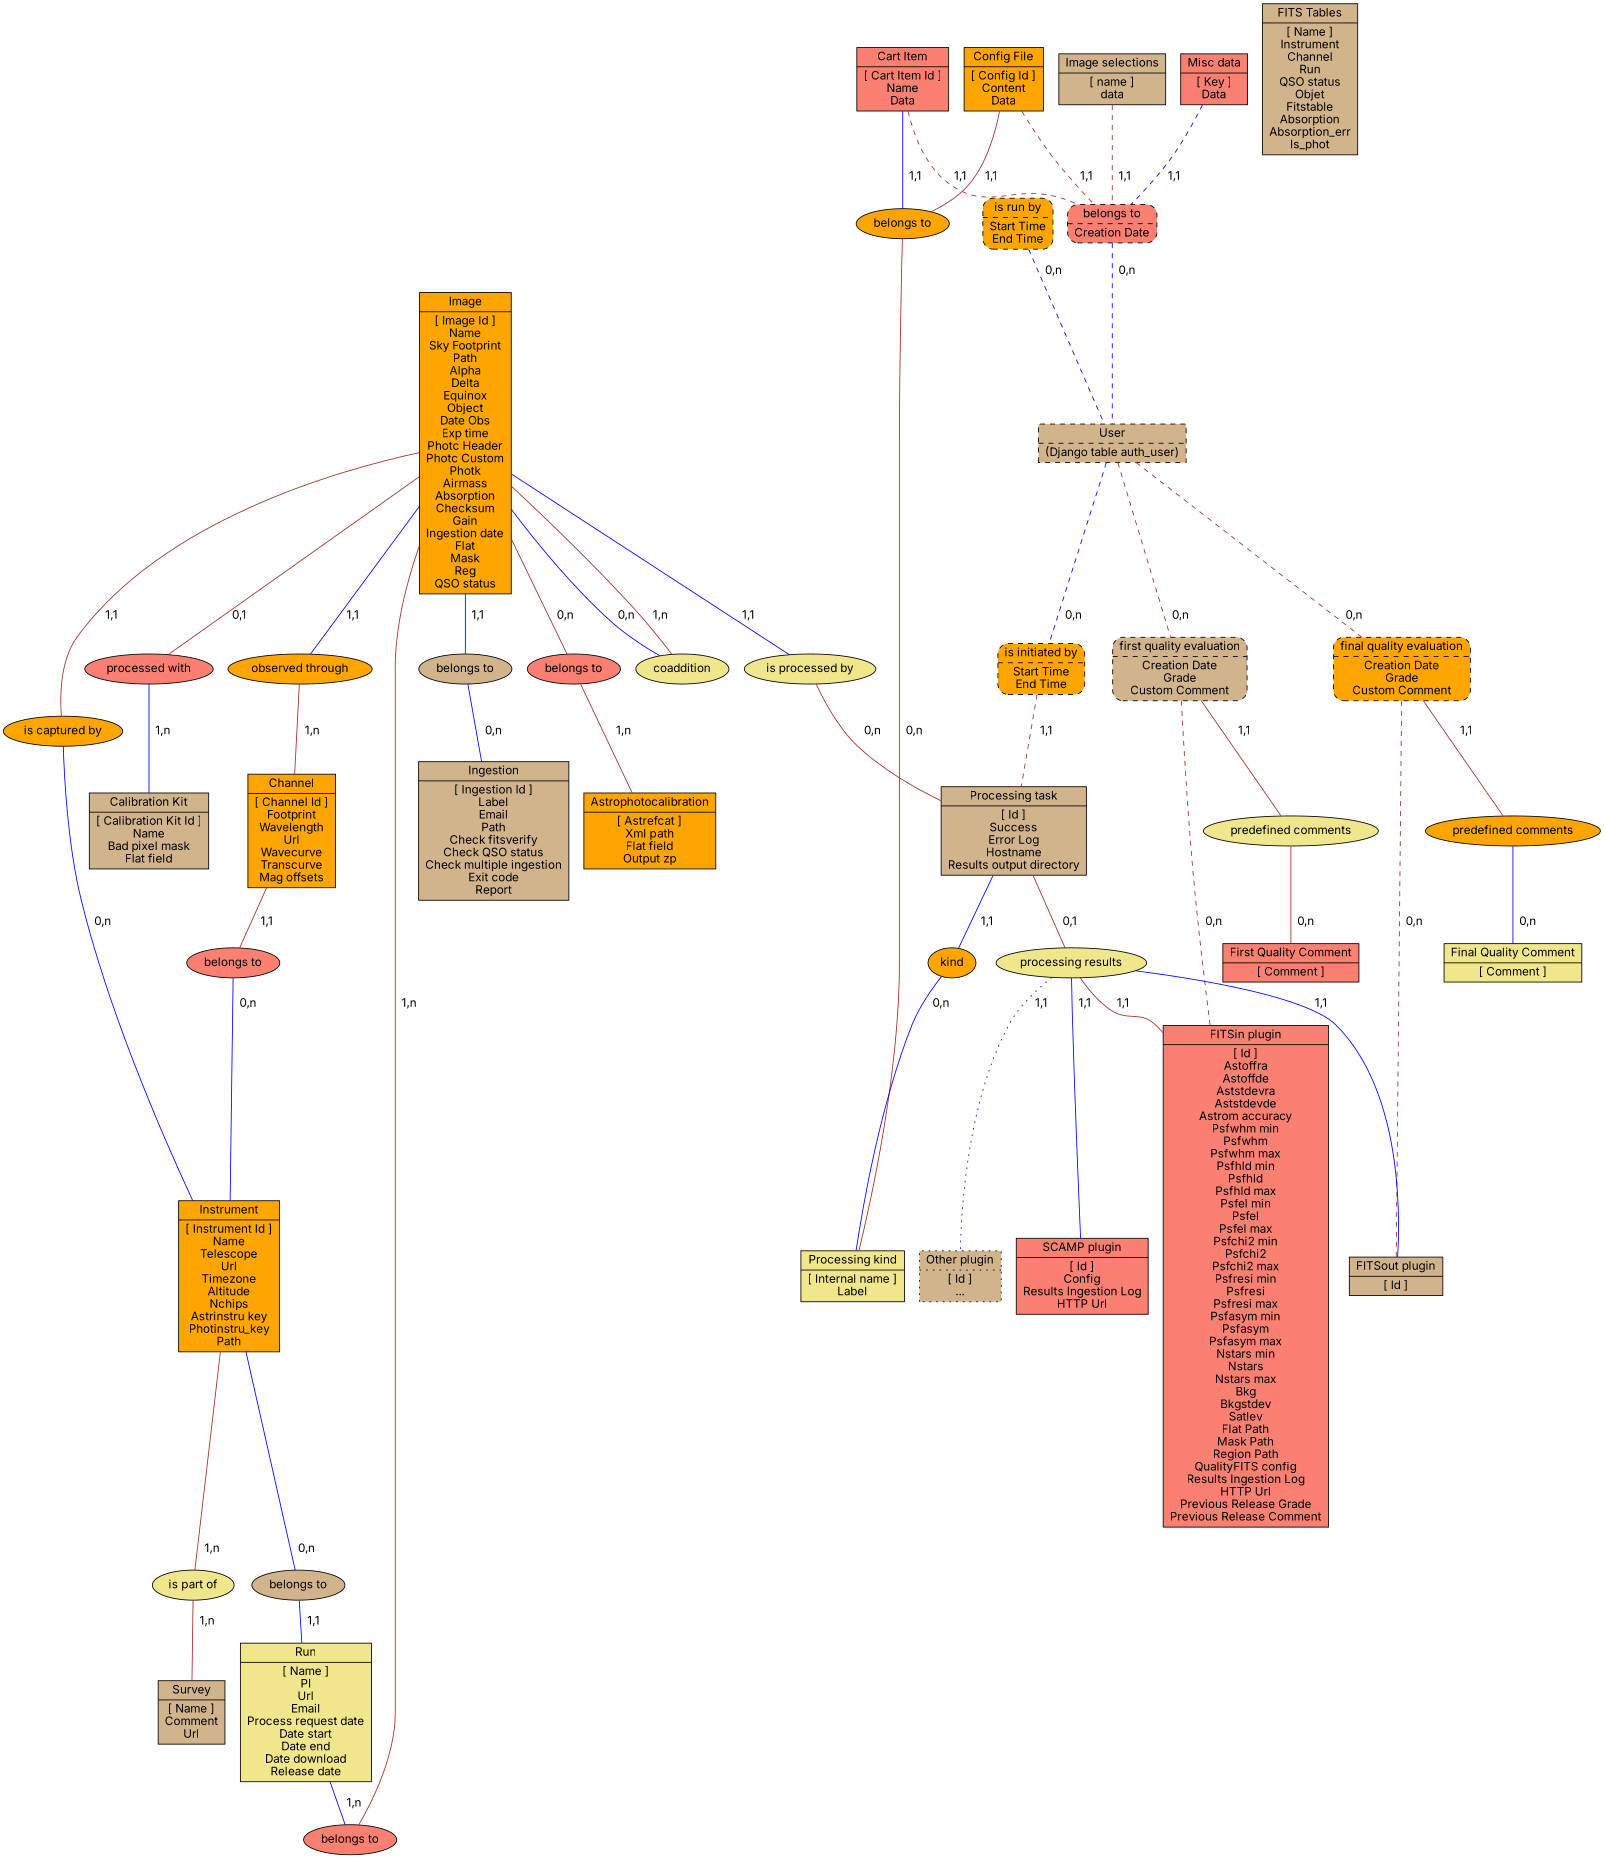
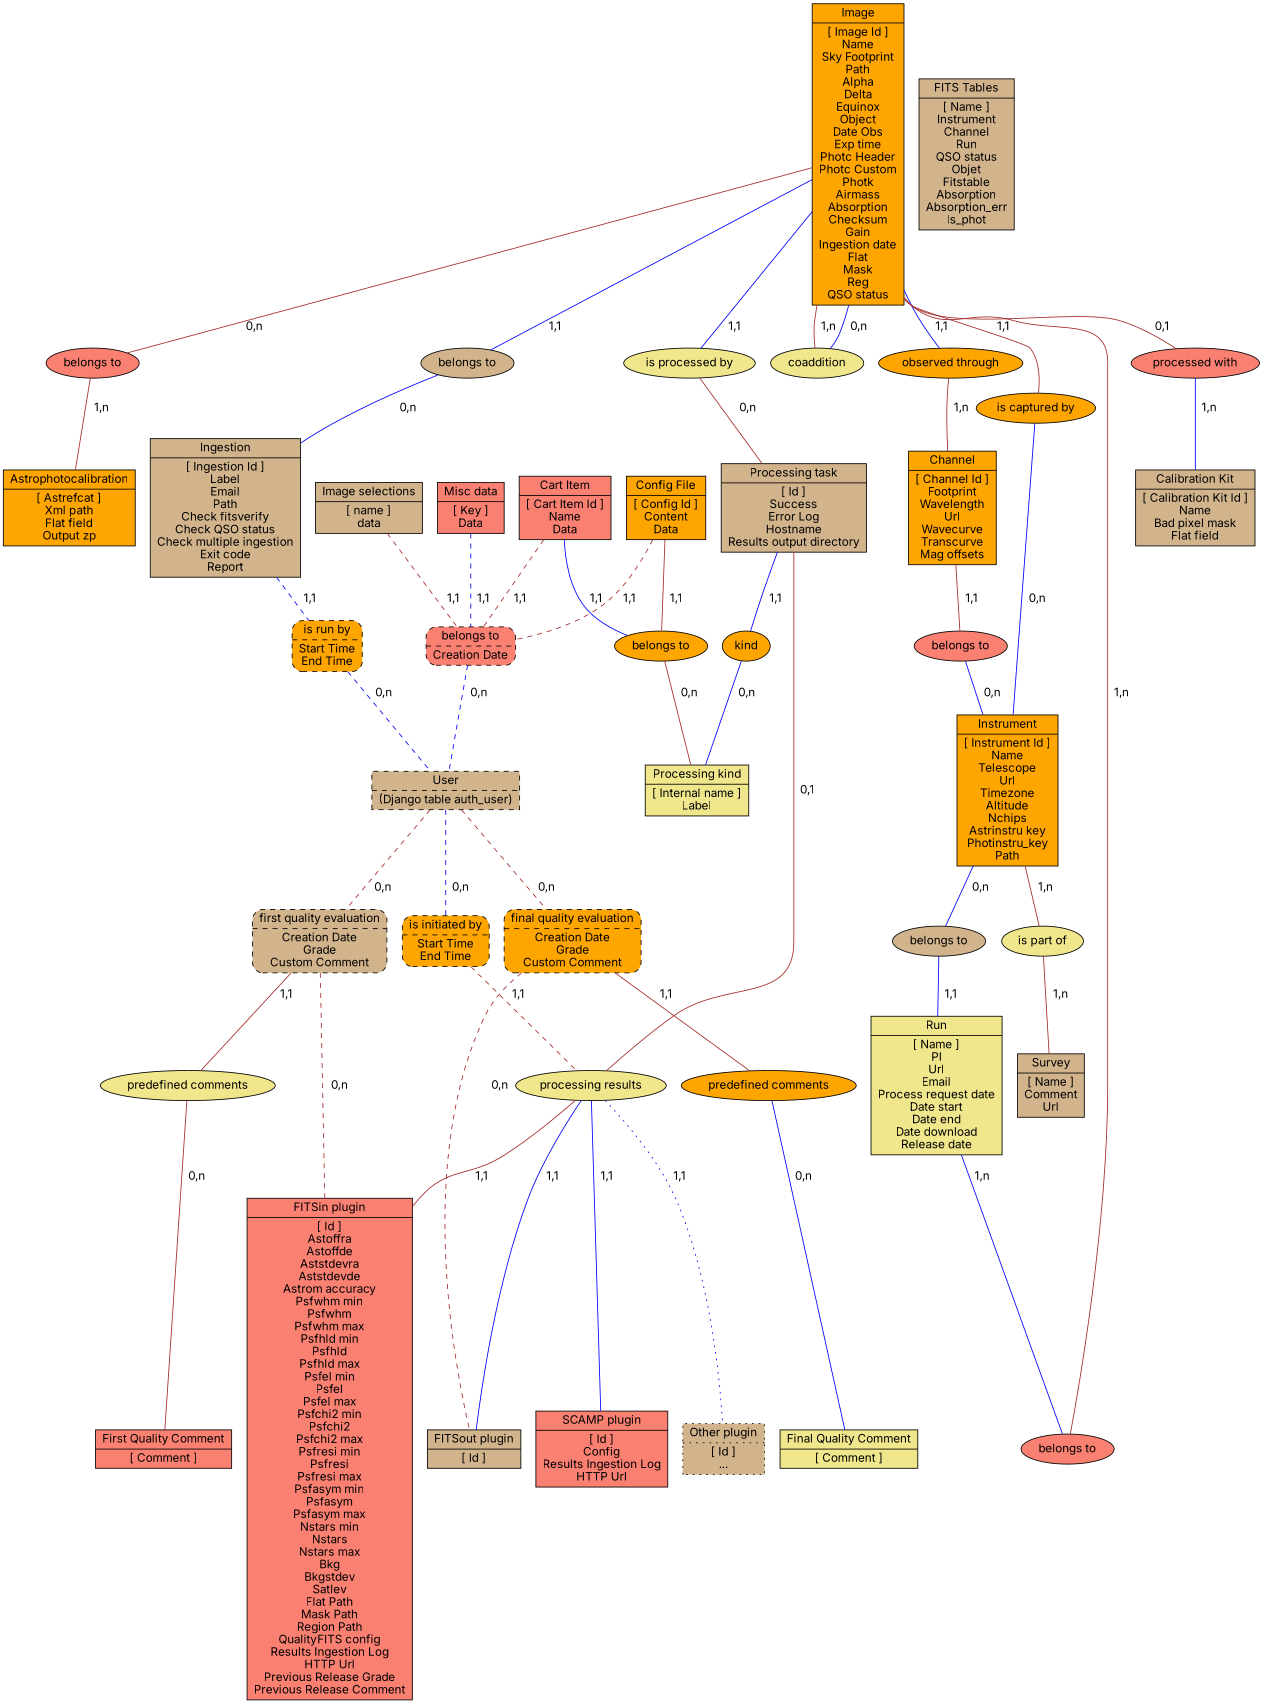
none -> (293, 599)
(1029, 741) -> (524, 1019)
